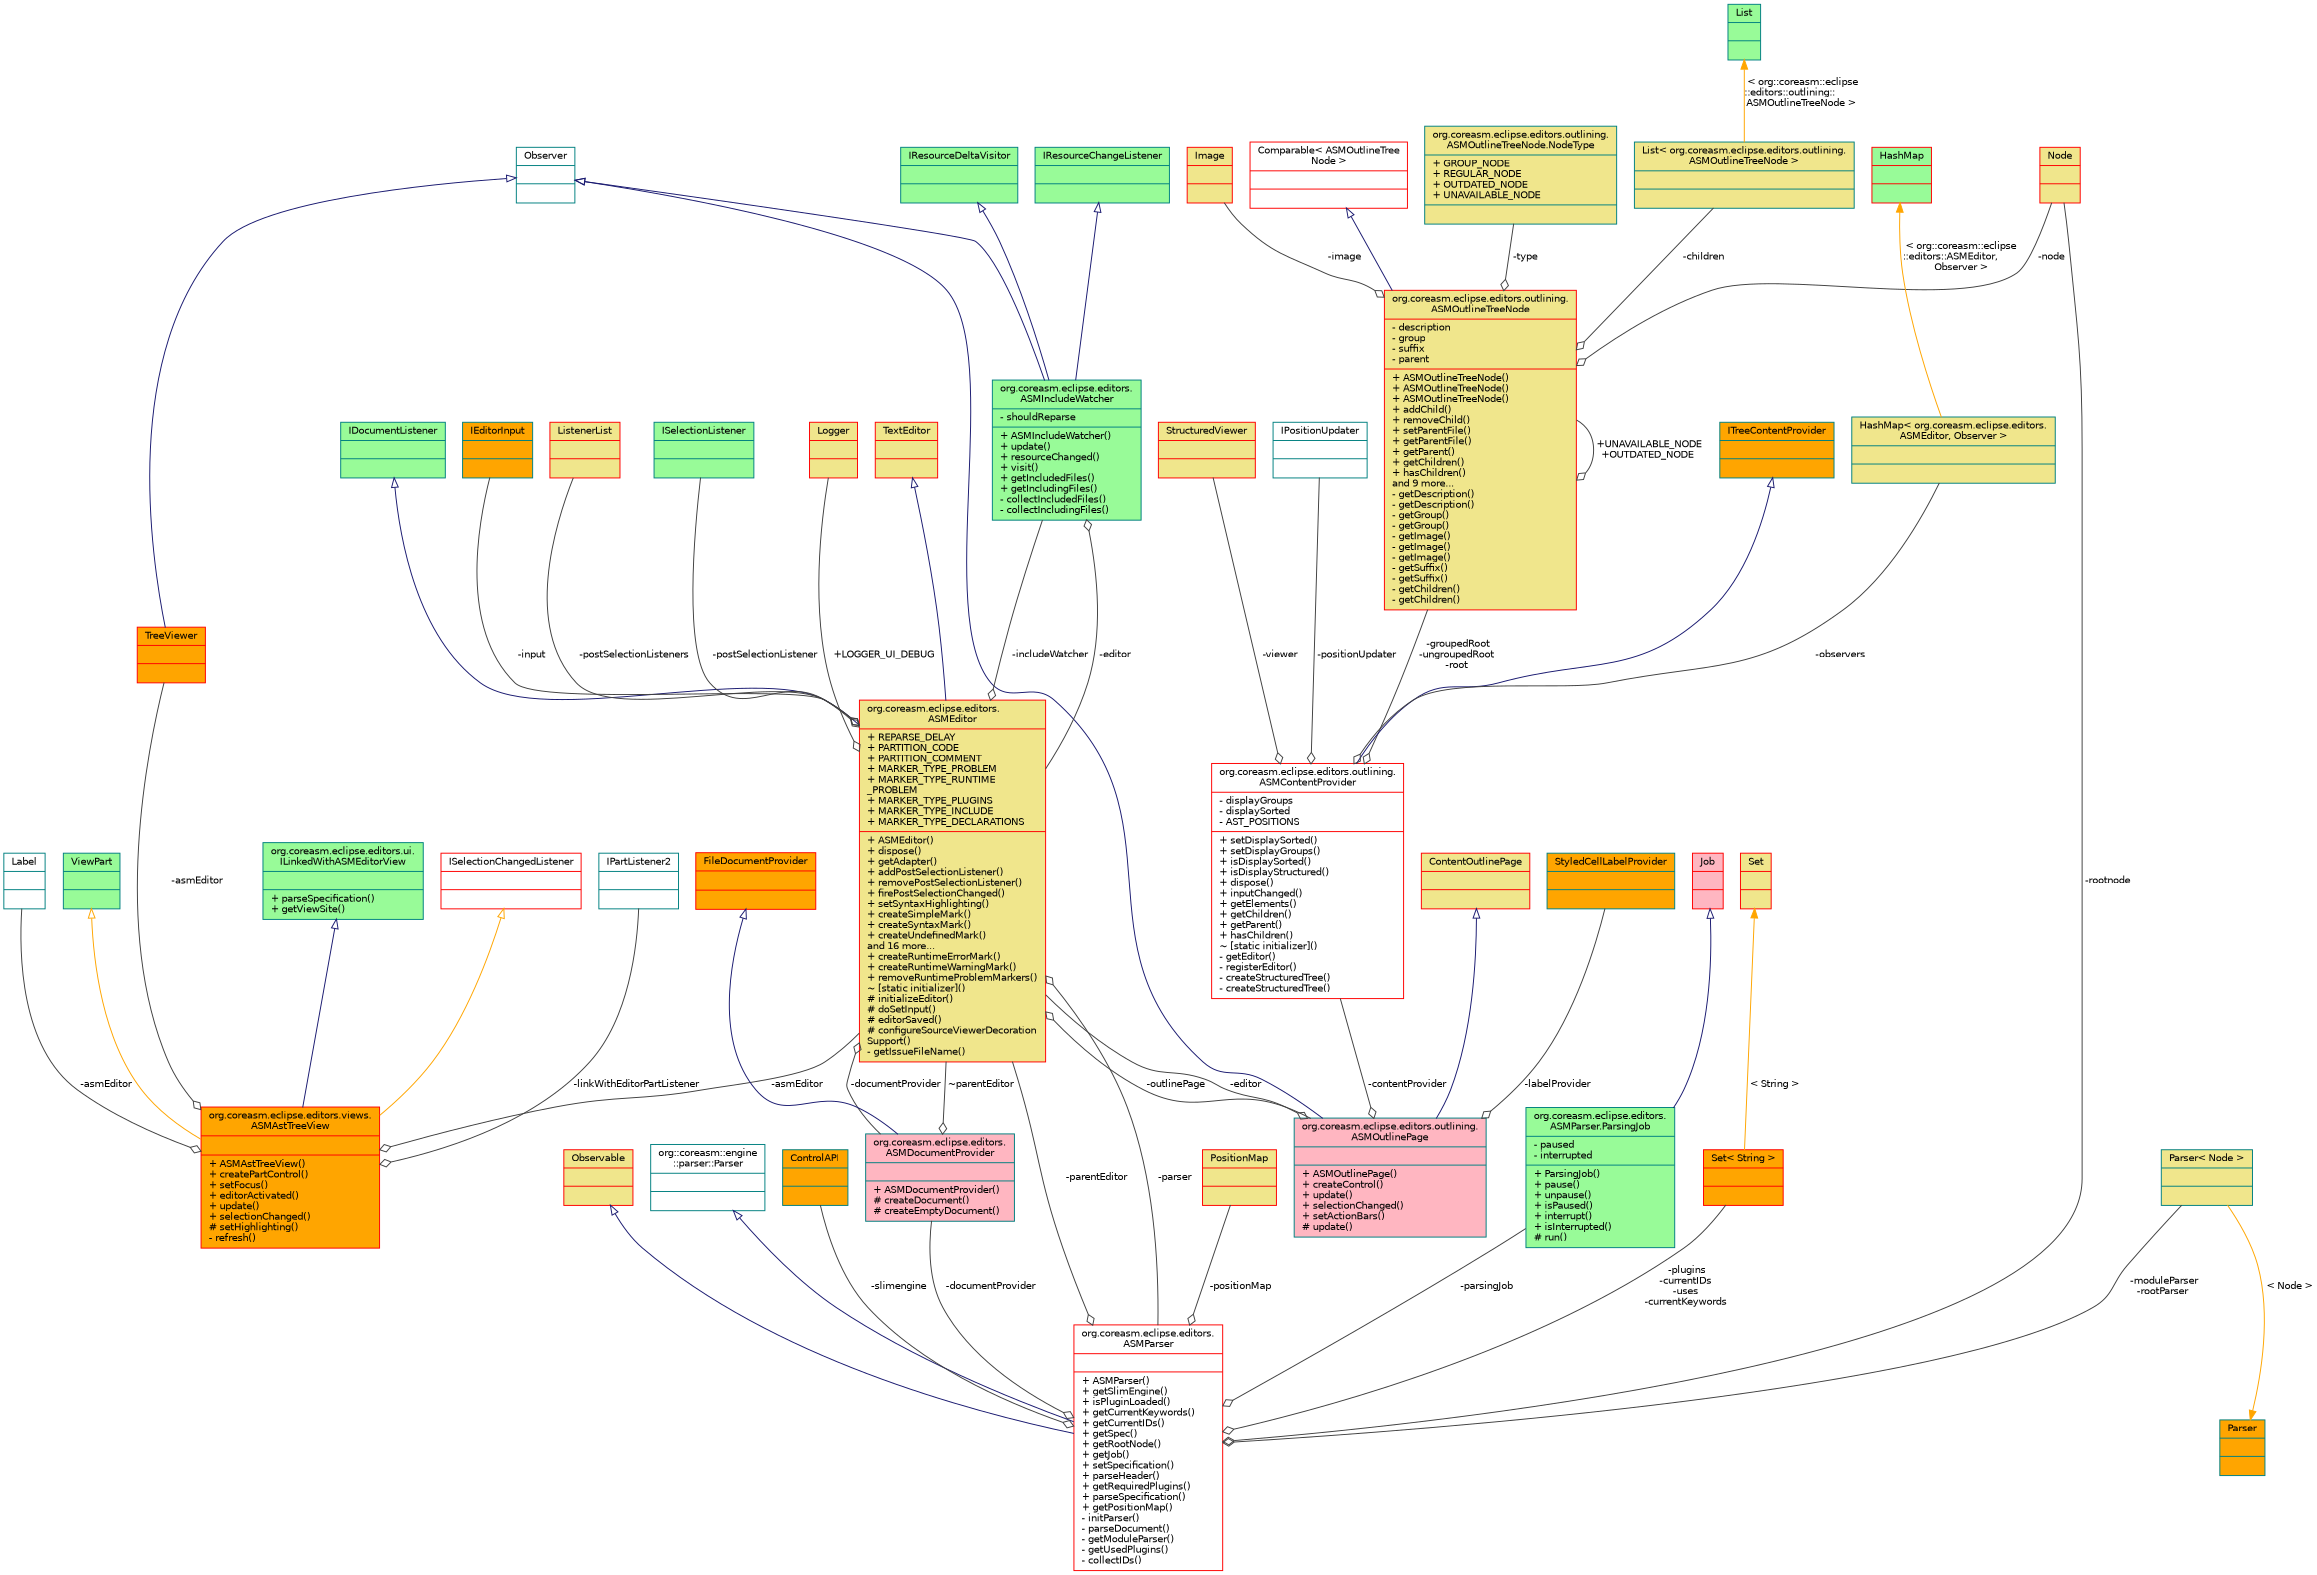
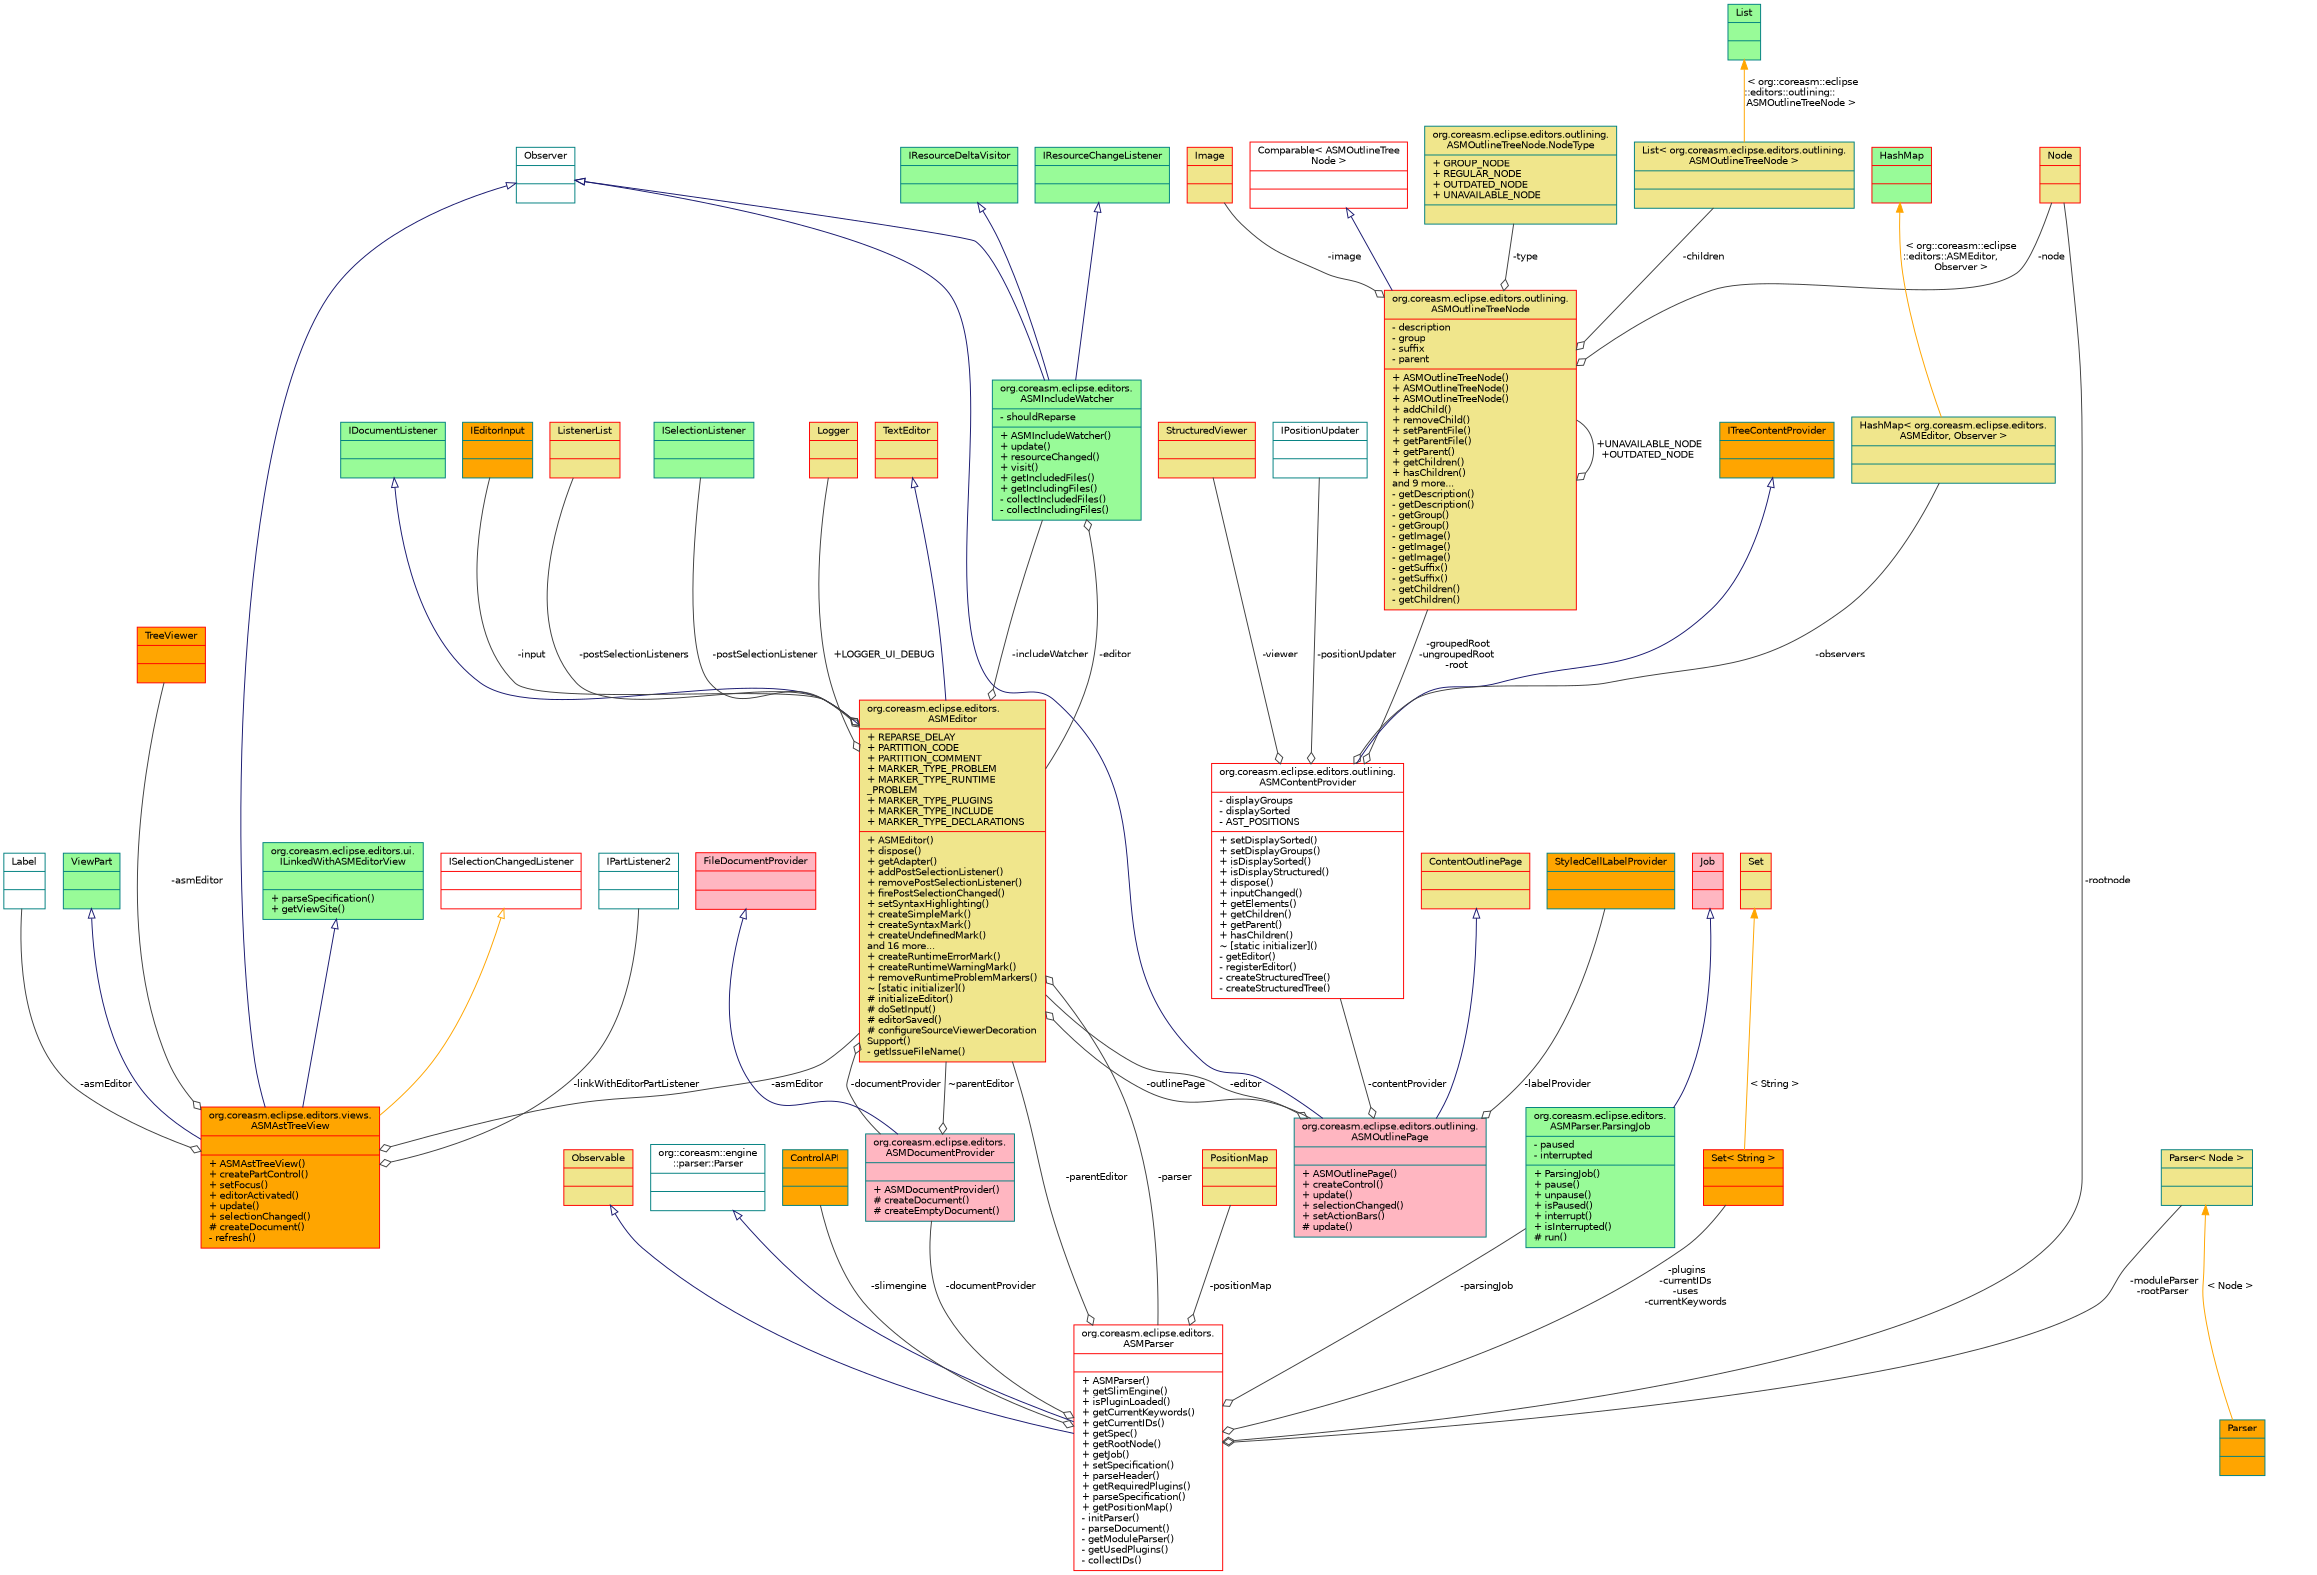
(191, 286) -> (253, 590)
(756, 881) -> (756, 881)
(116, 1045) -> (116, 1045)
(254, 1227) -> (257, 1227)
(2264, 1304) -> (2206, 1319)
